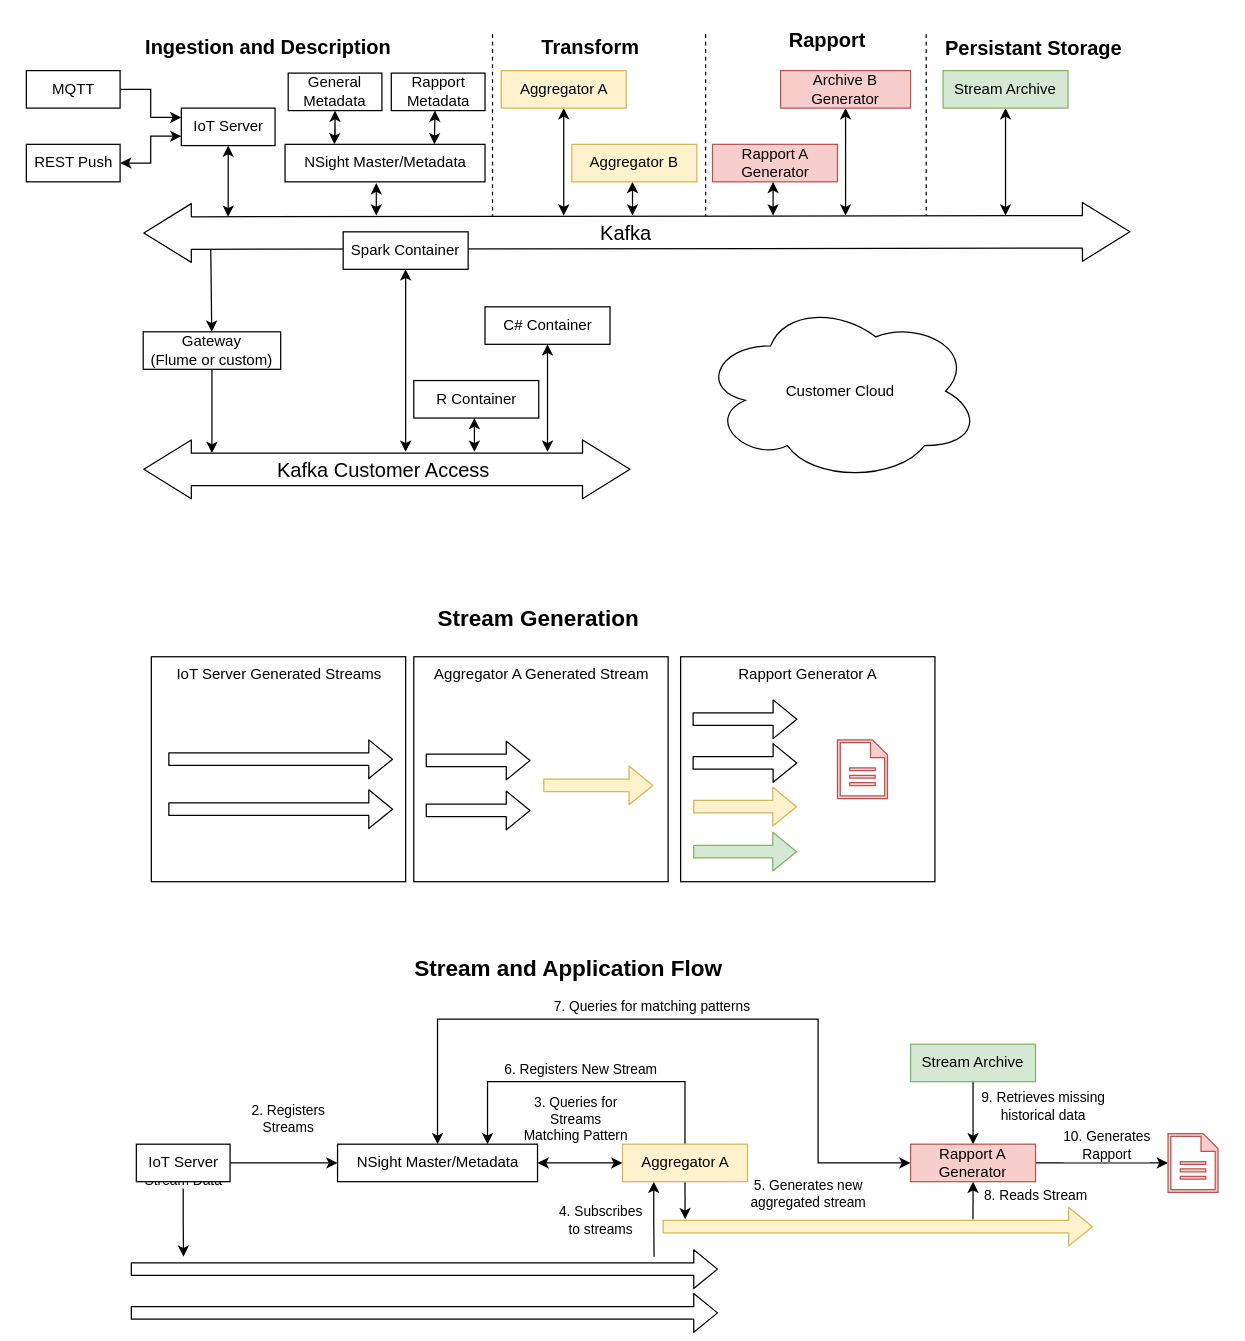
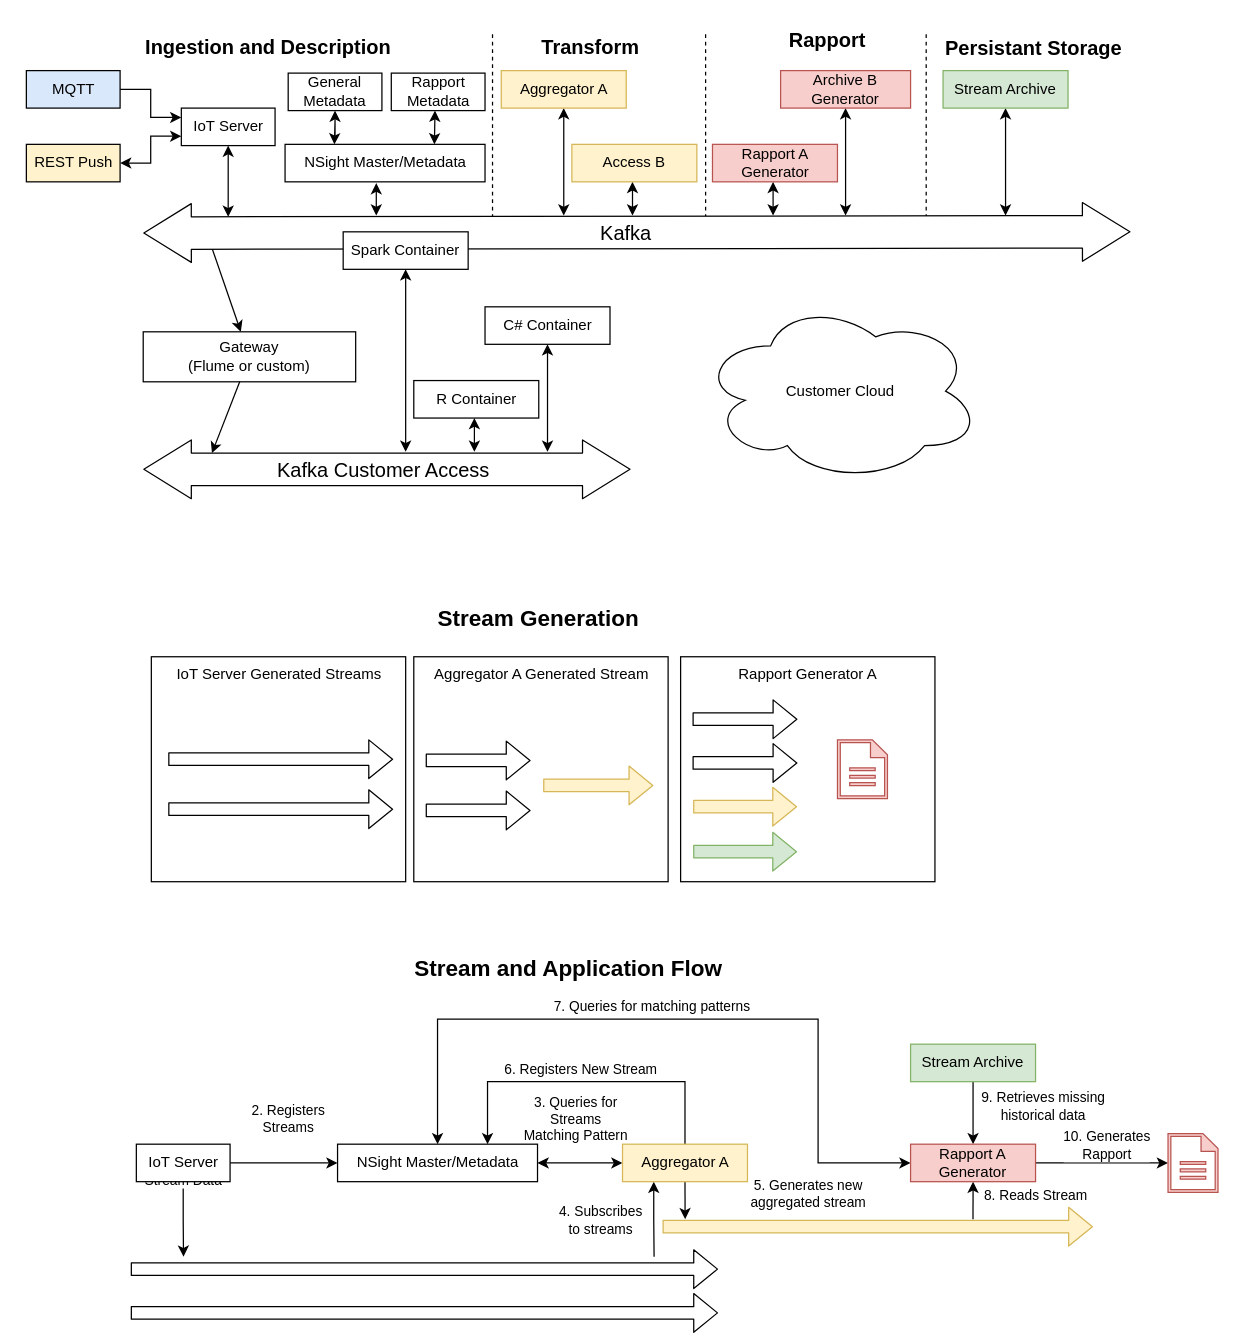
(73, 89) -> (73, 89)
(73, 163) -> (73, 163)
(634, 163) -> (634, 163)
(212, 351) -> (249, 357)
